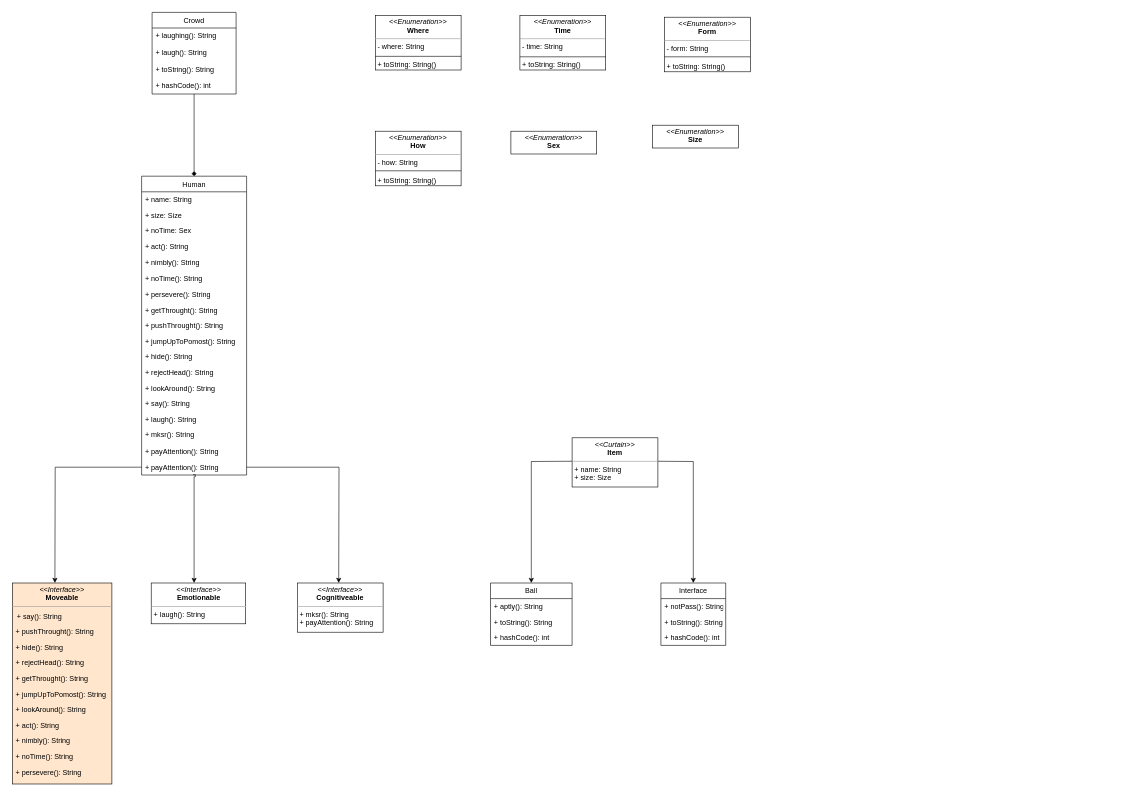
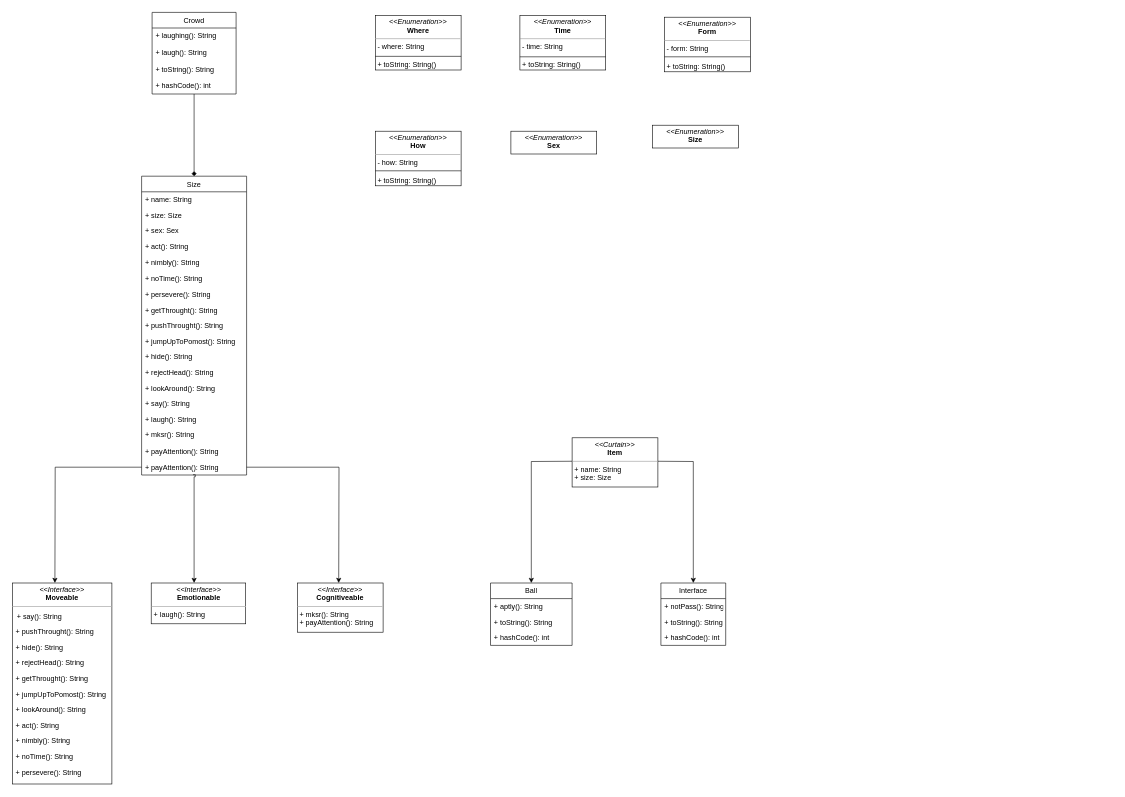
(194, 184) -> (194, 184)
(167, 231) -> (162, 231)
(62, 683) -> (62, 683)
